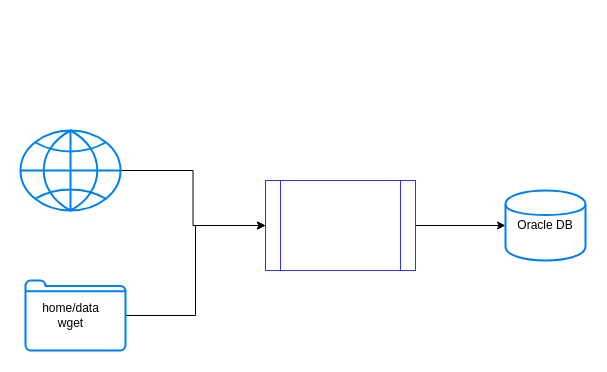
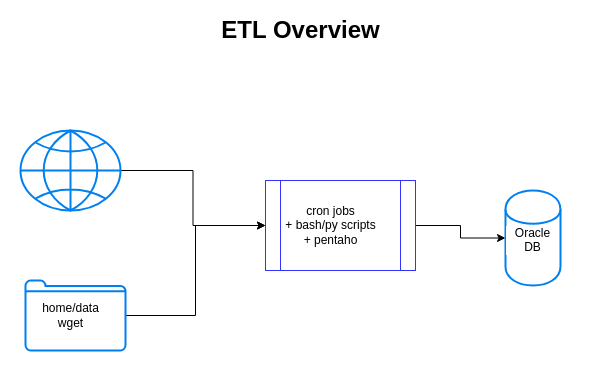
none -> (301, 31)
none -> (331, 226)
(546, 226) -> (533, 238)
